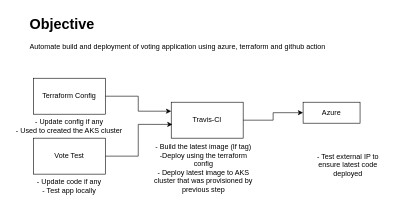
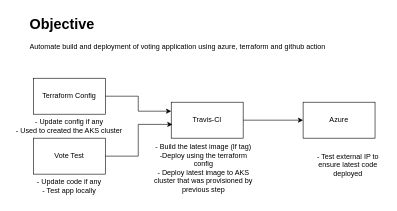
(332, 113) -> (339, 120)
